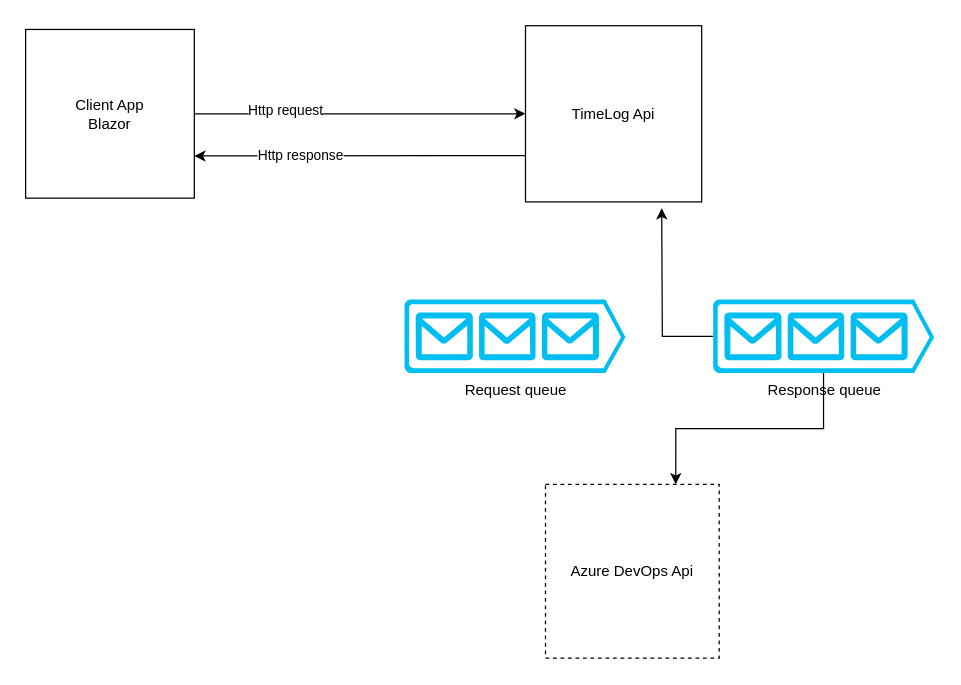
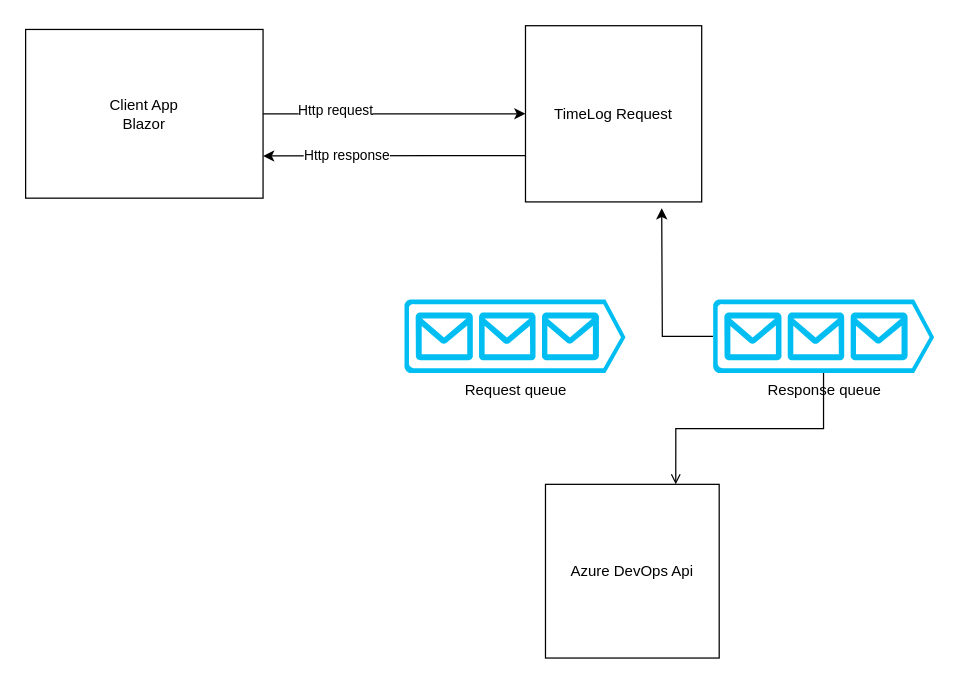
(110, 114) -> (144, 114)
(614, 114) -> (614, 114)
(676, 474) -> (676, 476)
(633, 571) -> (633, 571)
